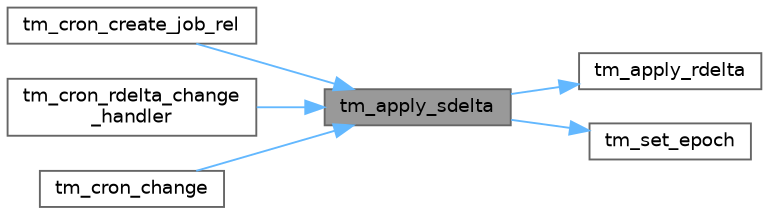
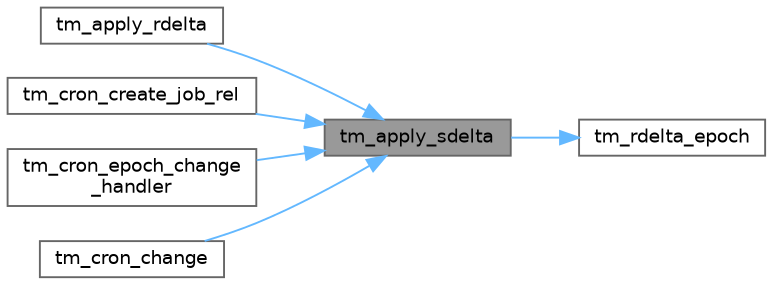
(535, 90) -> (288, 73)
(132, 107) -> (132, 178)
(670, 141) -> (672, 138)
